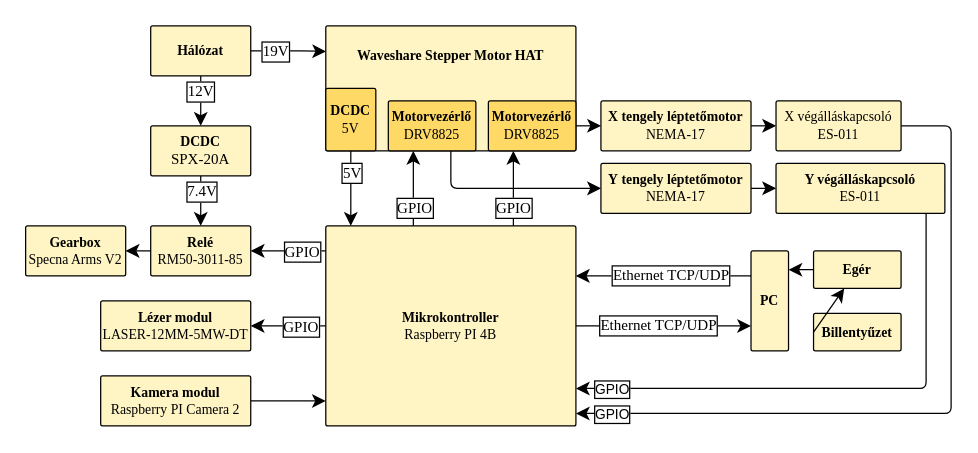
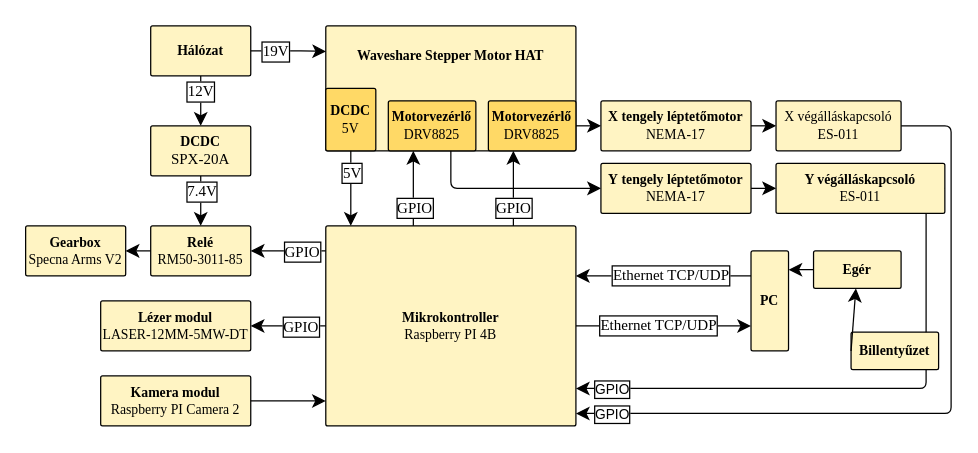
(857, 332) -> (894, 351)
